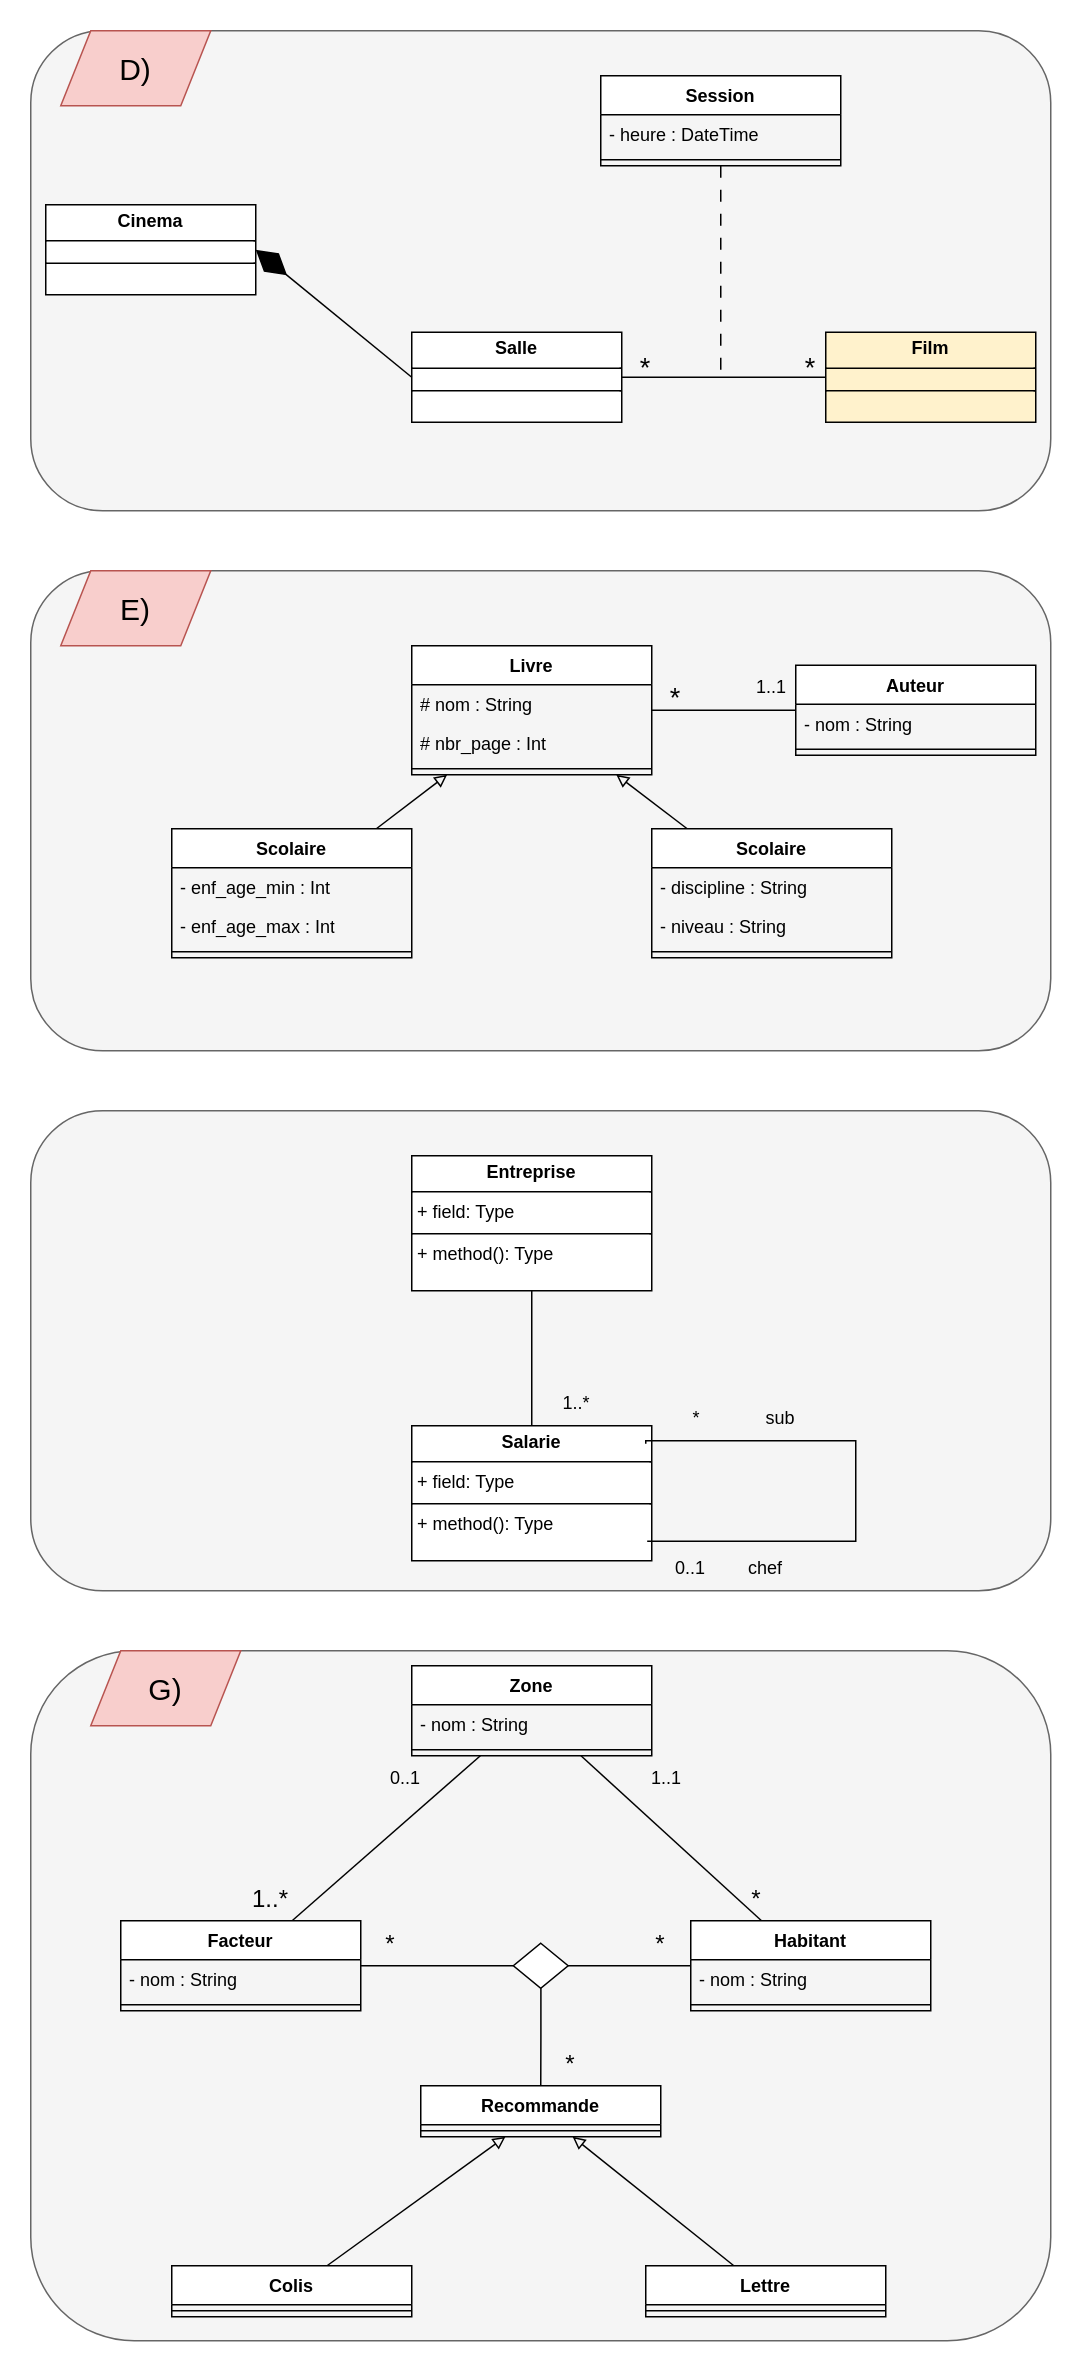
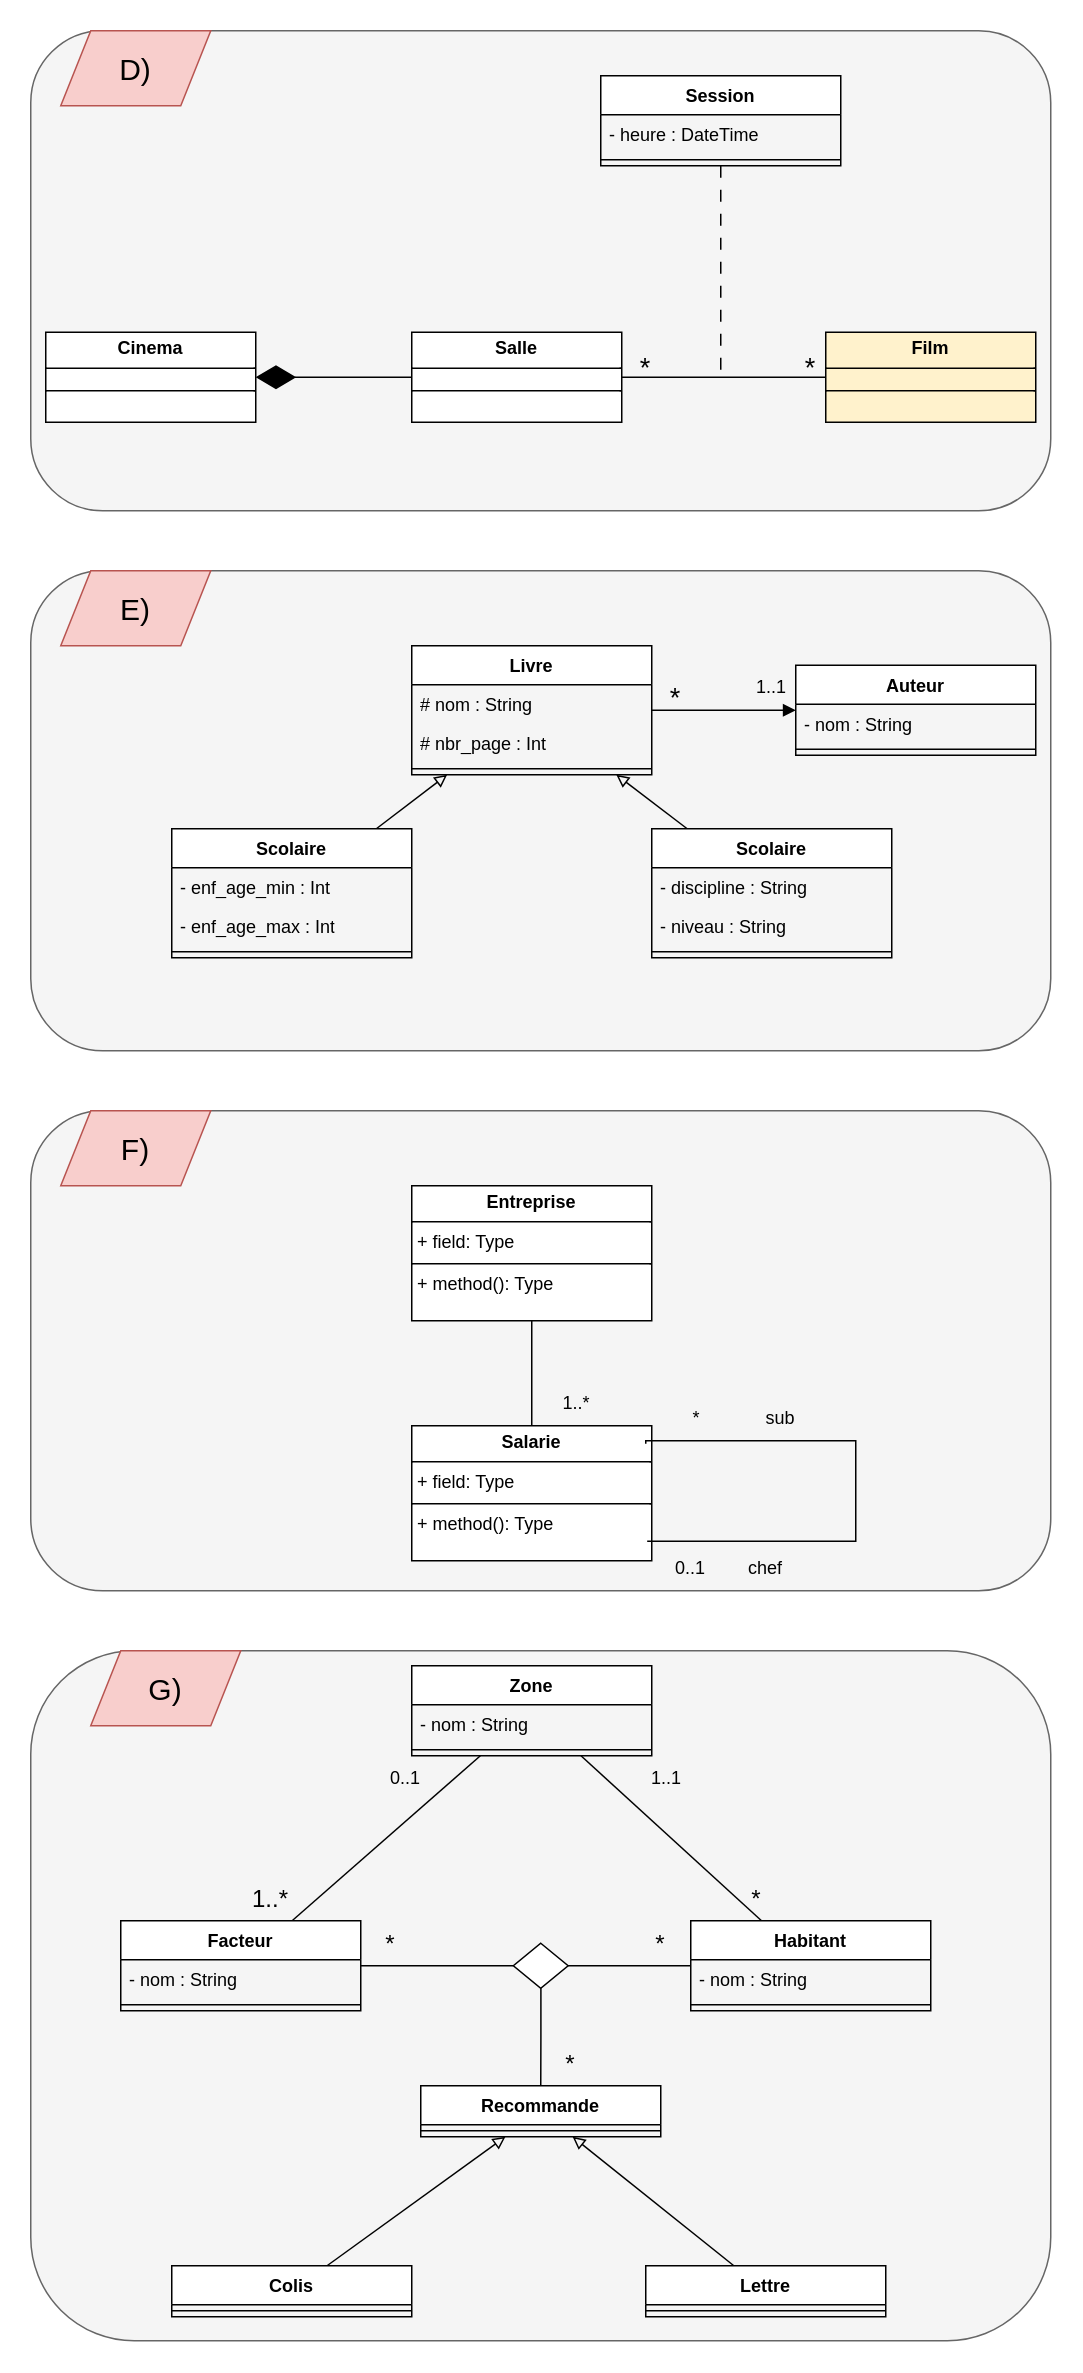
(151, 250) -> (151, 377)
(787, 710) -> (782, 710)
none -> (136, 1148)
(532, 1223) -> (532, 1253)
